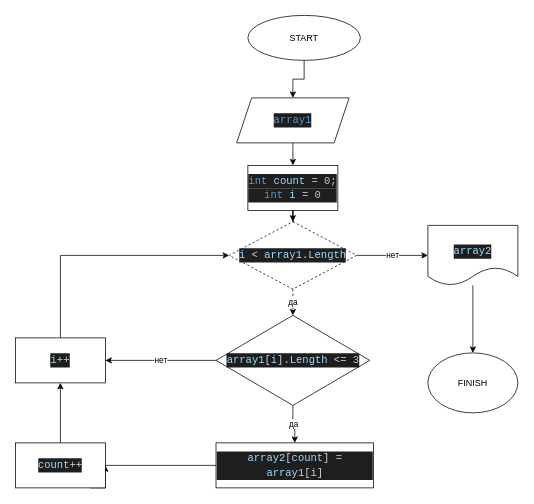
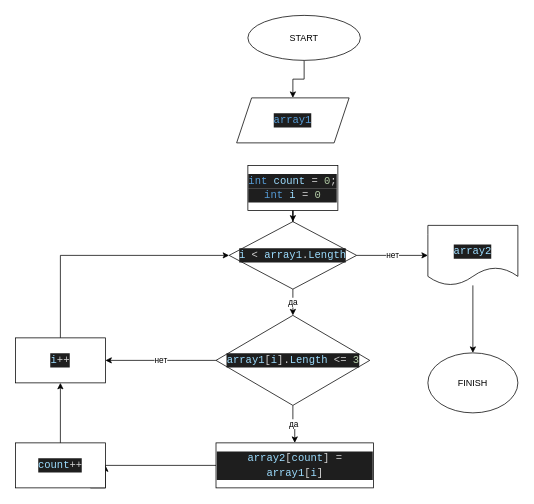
(293, 159) -> none
(293, 255) -> (293, 255)
(293, 294) -> (293, 294)
